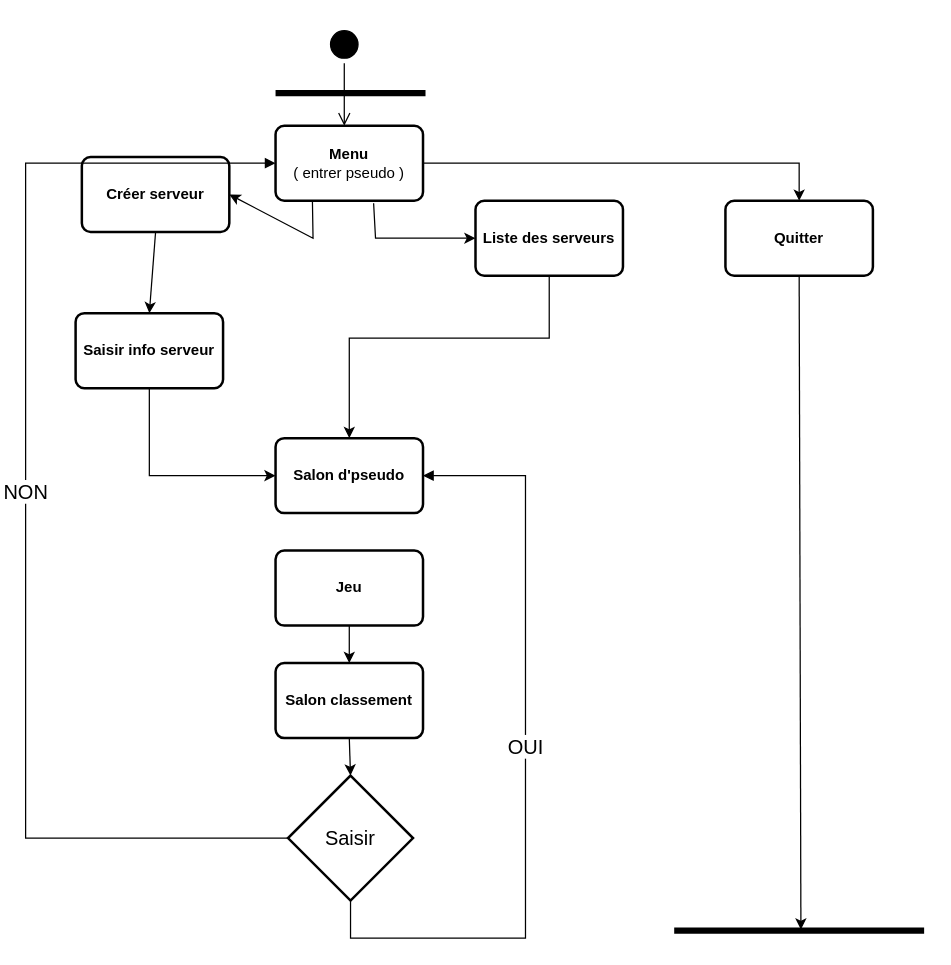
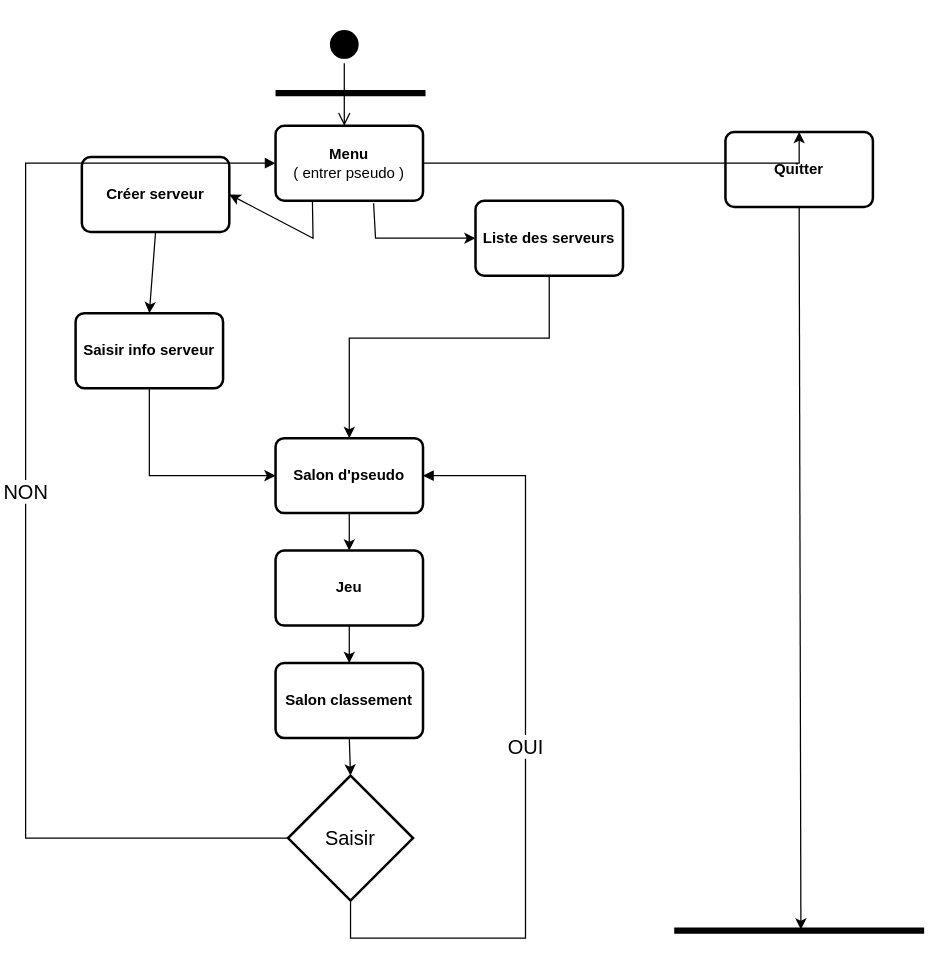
(799, 238) -> (799, 169)
none -> (349, 527)
